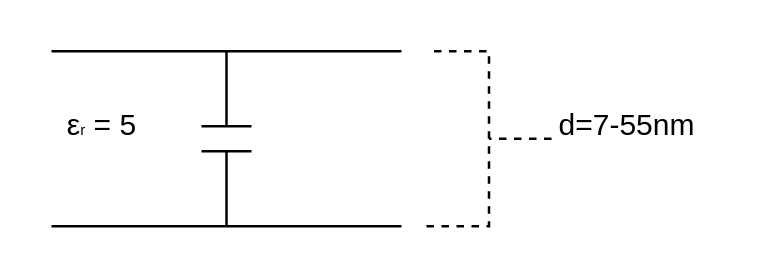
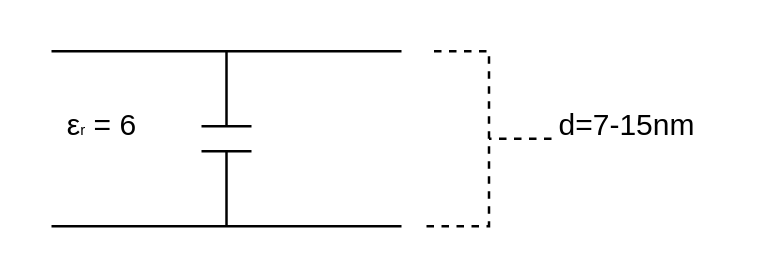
(103, 126) -> (103, 126)
(628, 126) -> (628, 126)
